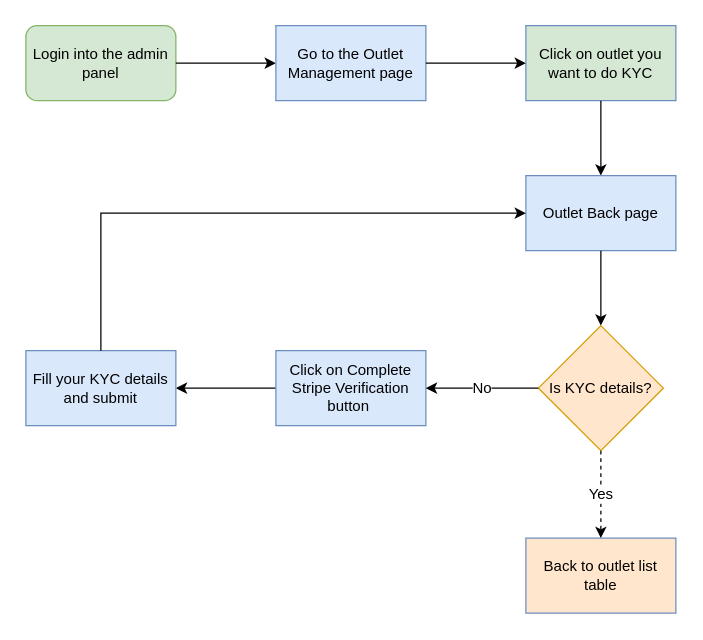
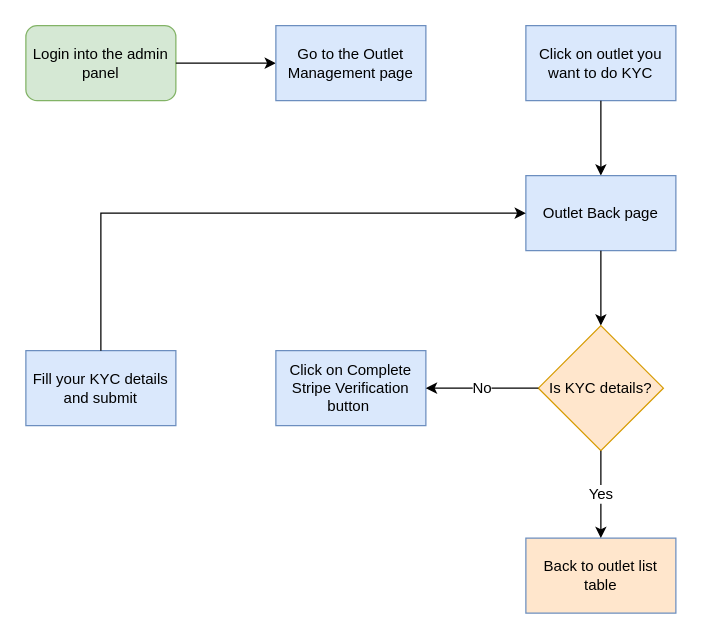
(472, 63) -> none
(601, 63) -> (601, 63)
(230, 388) -> none
(601, 467) -> (601, 467)
